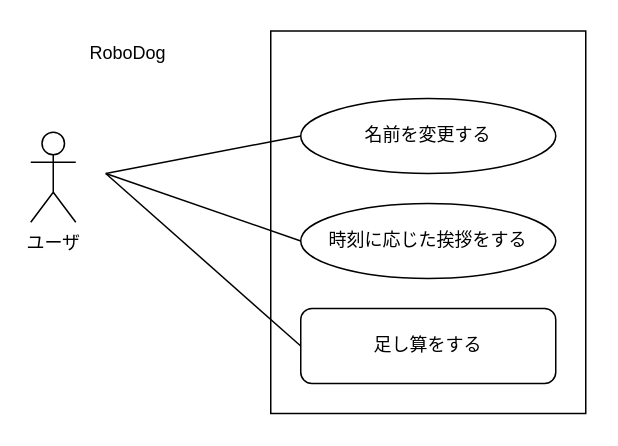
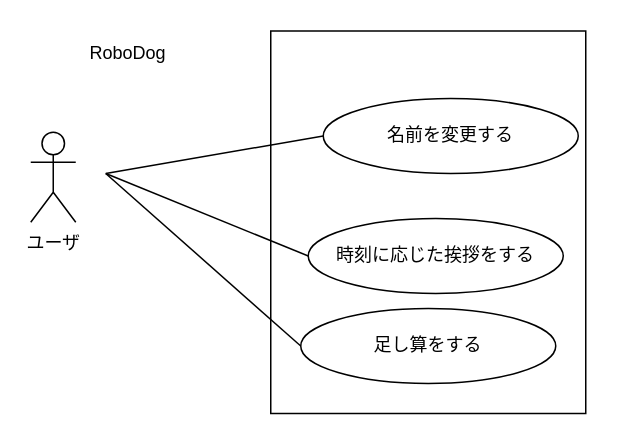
(428, 136) -> (451, 136)
(428, 241) -> (436, 256)
(428, 346) -> (428, 346)
